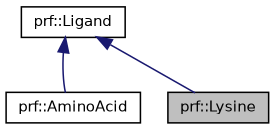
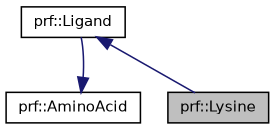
(63, 73) -> (83, 57)
